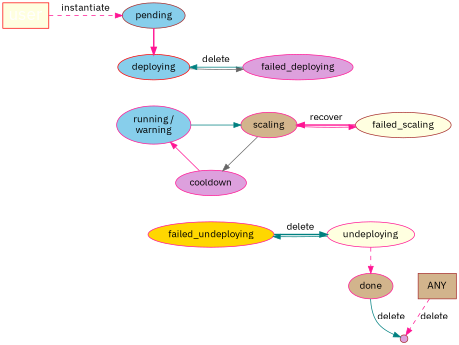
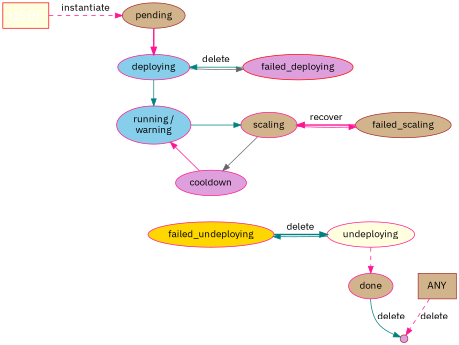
(154, 16) -> (154, 16)
(154, 67) -> (154, 67)
(298, 67) -> (298, 67)
none -> (154, 89)
(403, 125) -> (403, 125)
